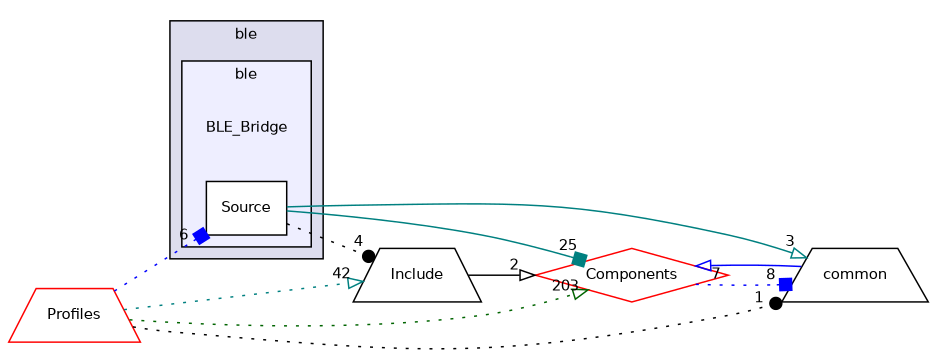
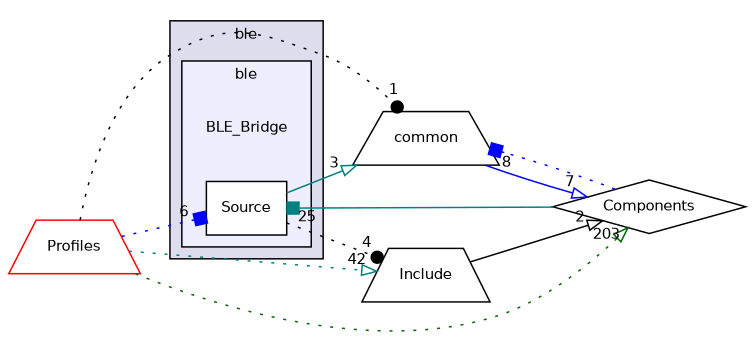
(430, 226) -> (428, 208)
(632, 275) -> (649, 207)
